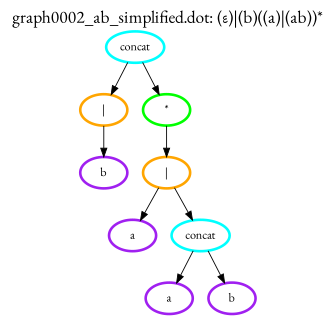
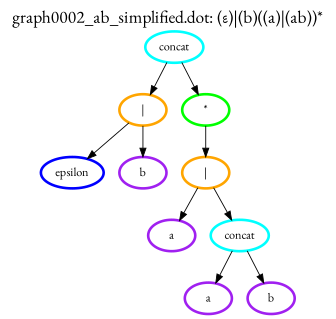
none -> (72, 173)
